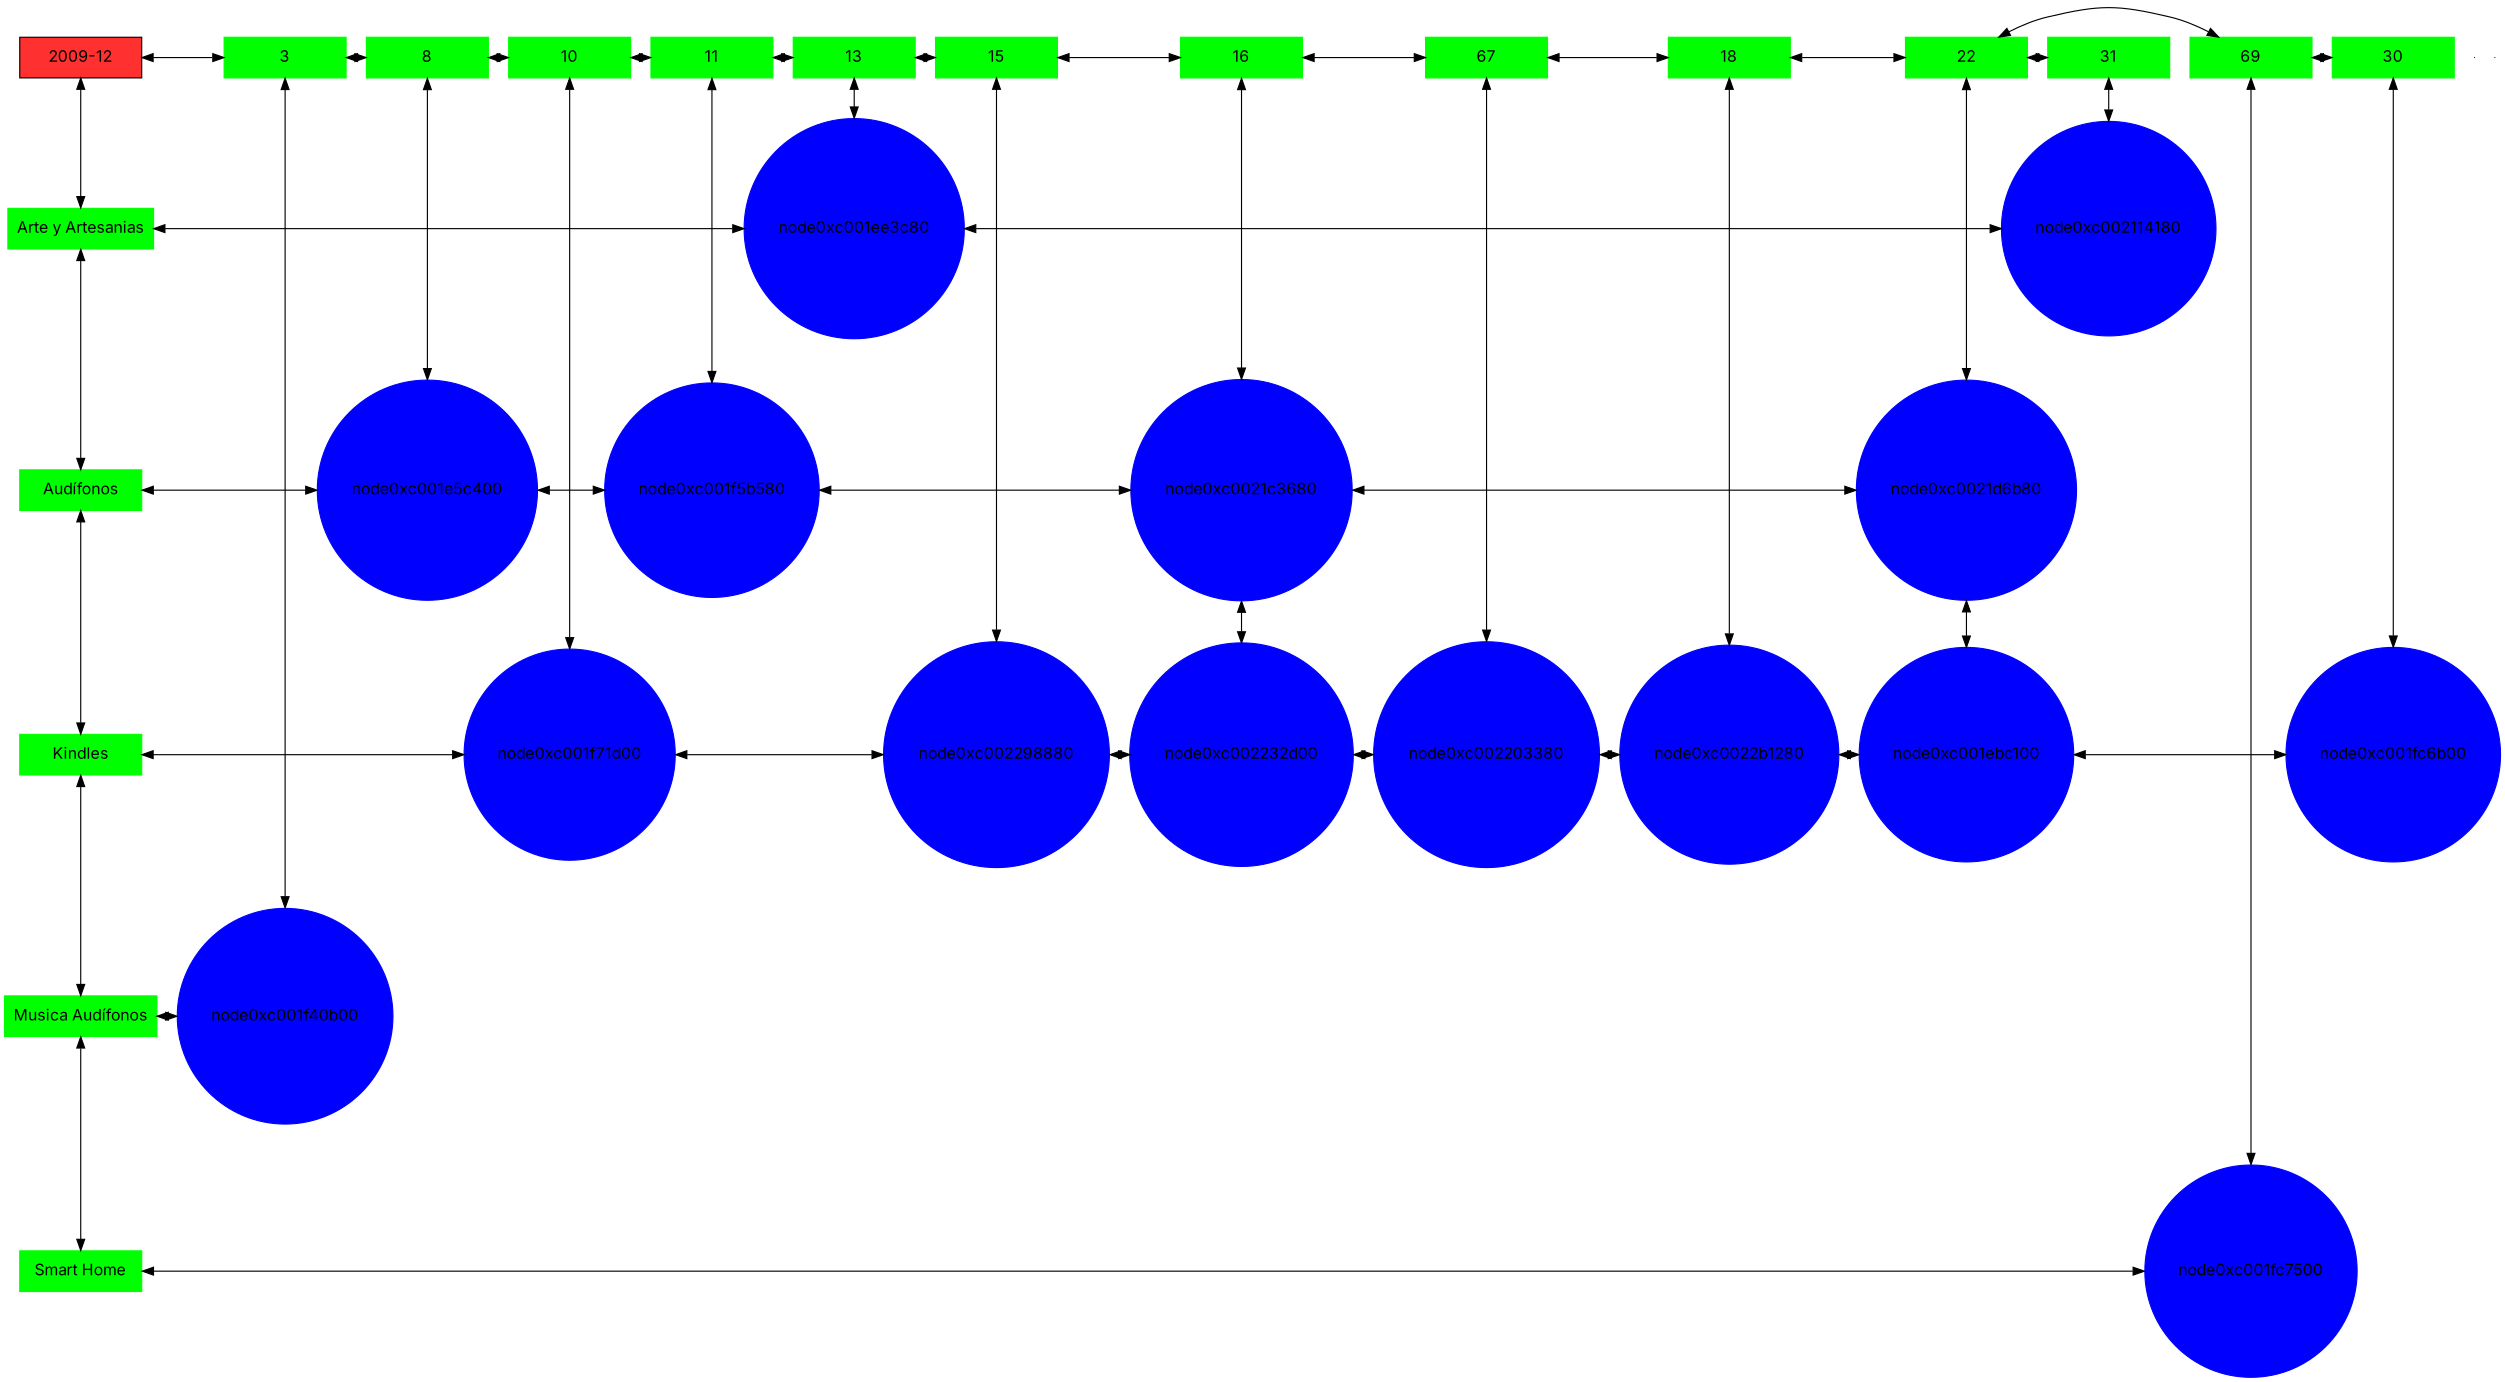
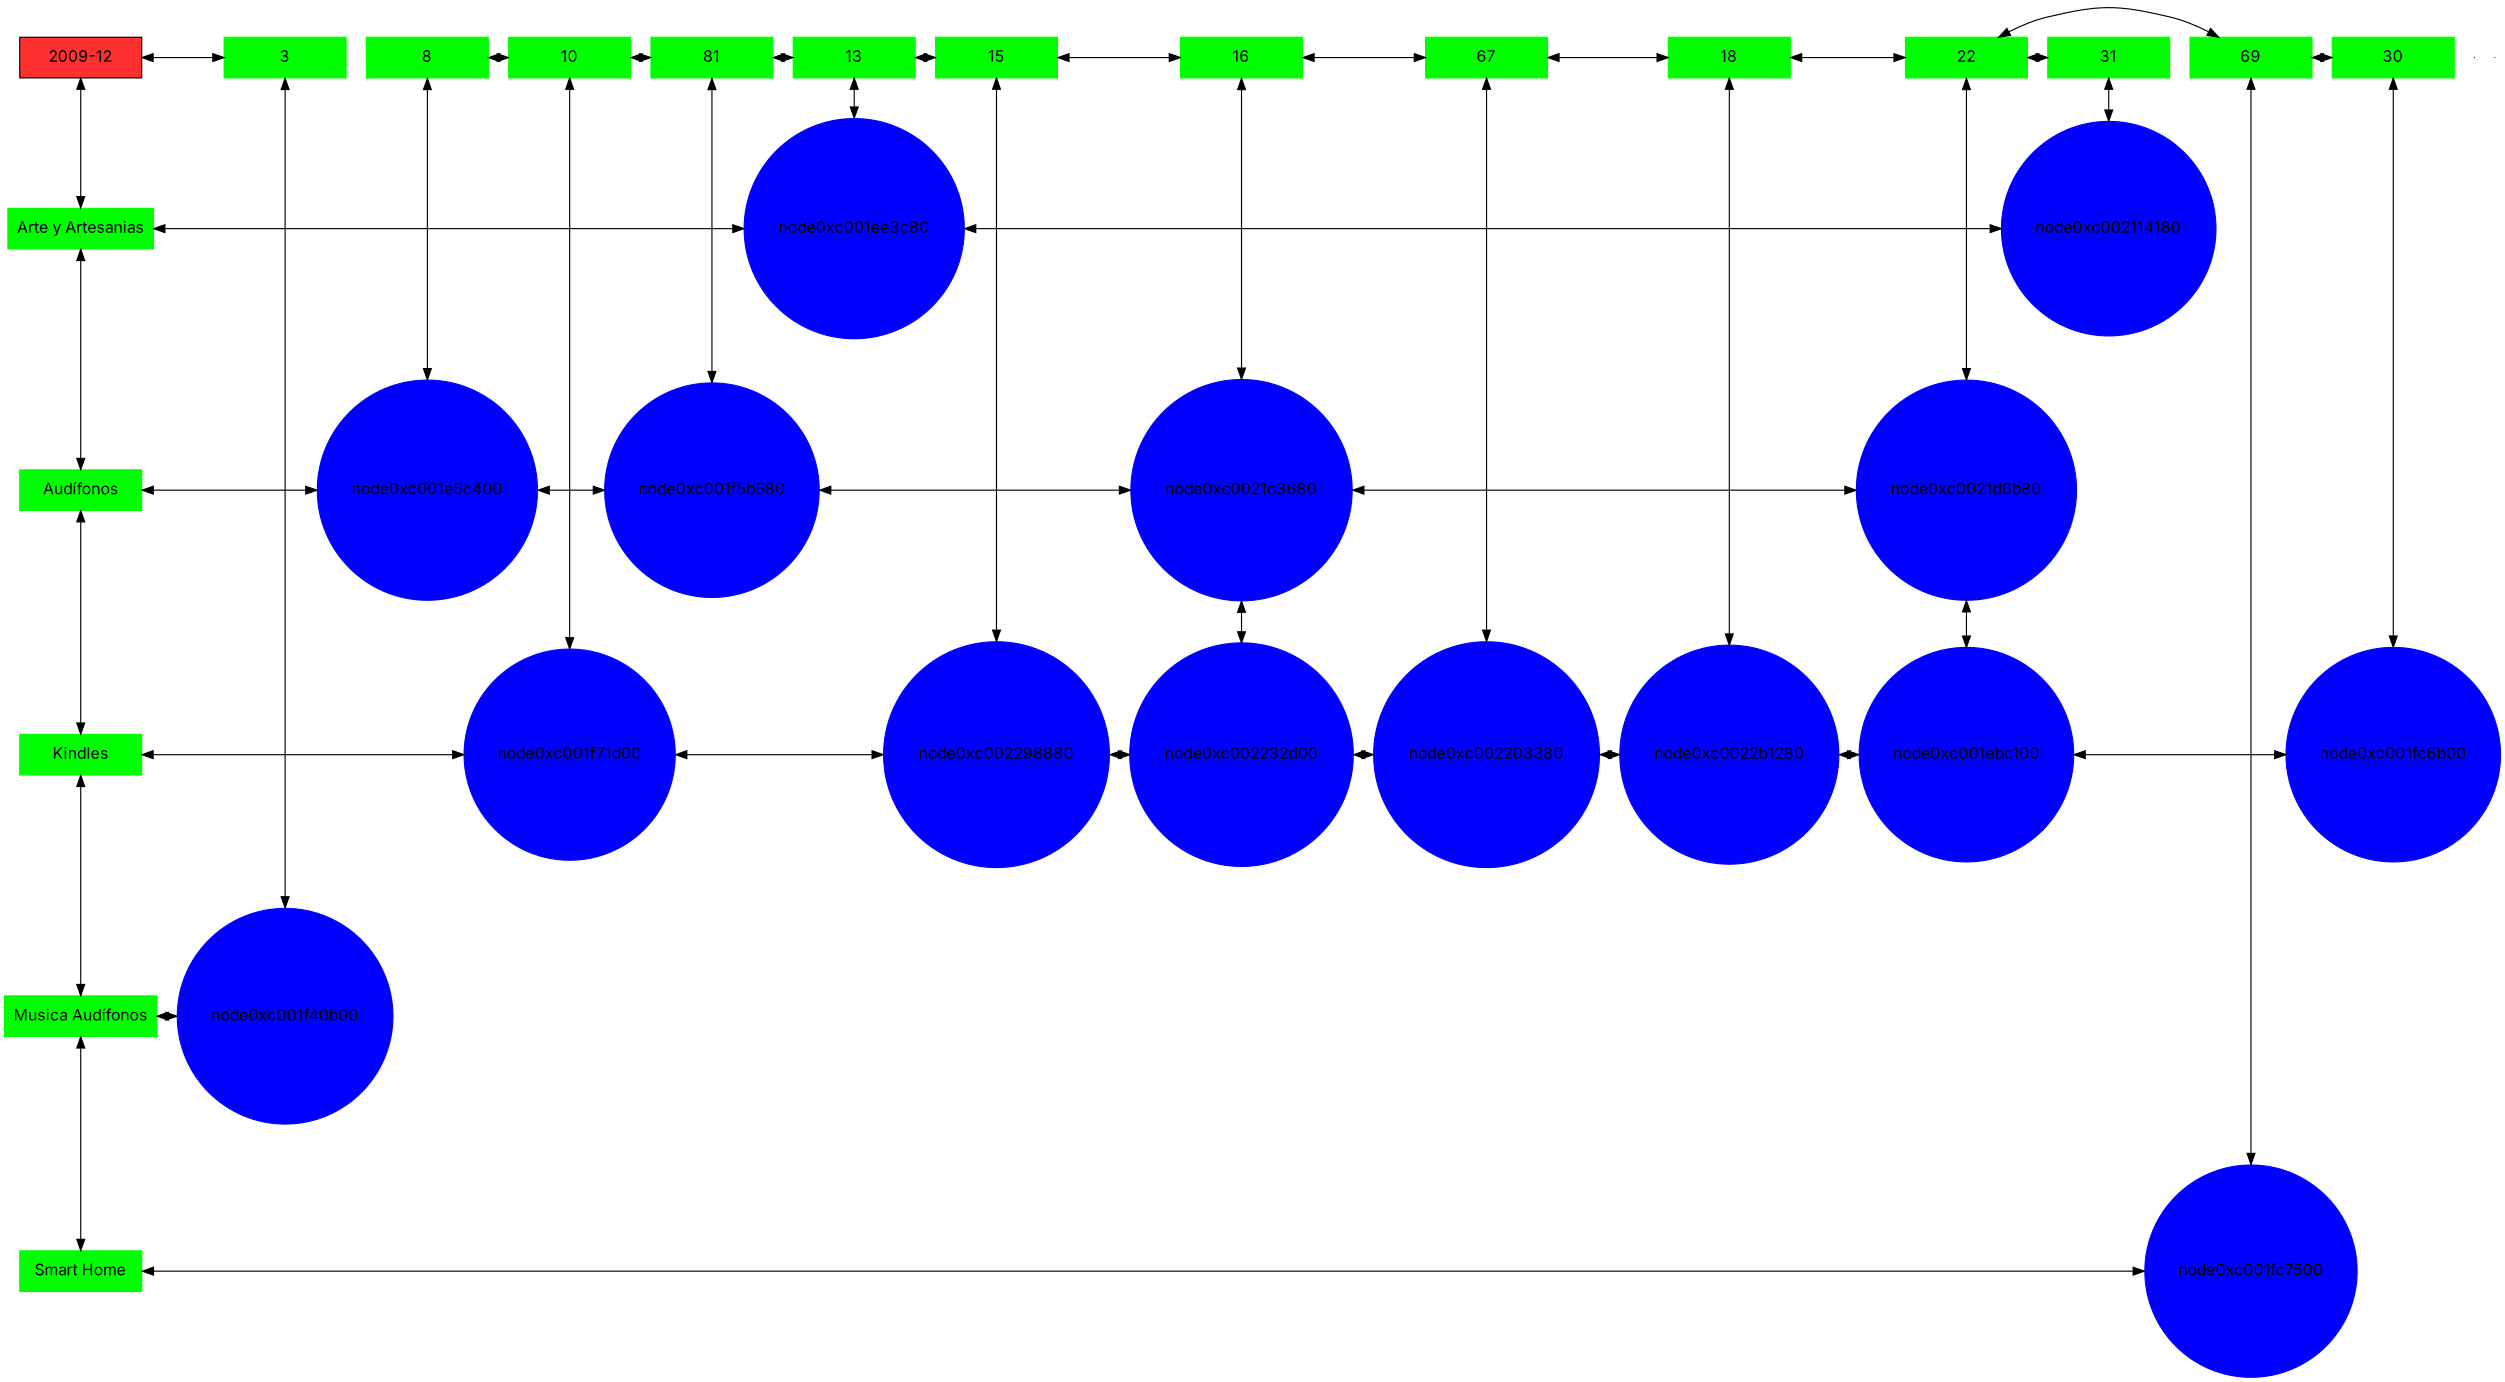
(358, 58) -> none
(712, 58) -> (712, 58)
